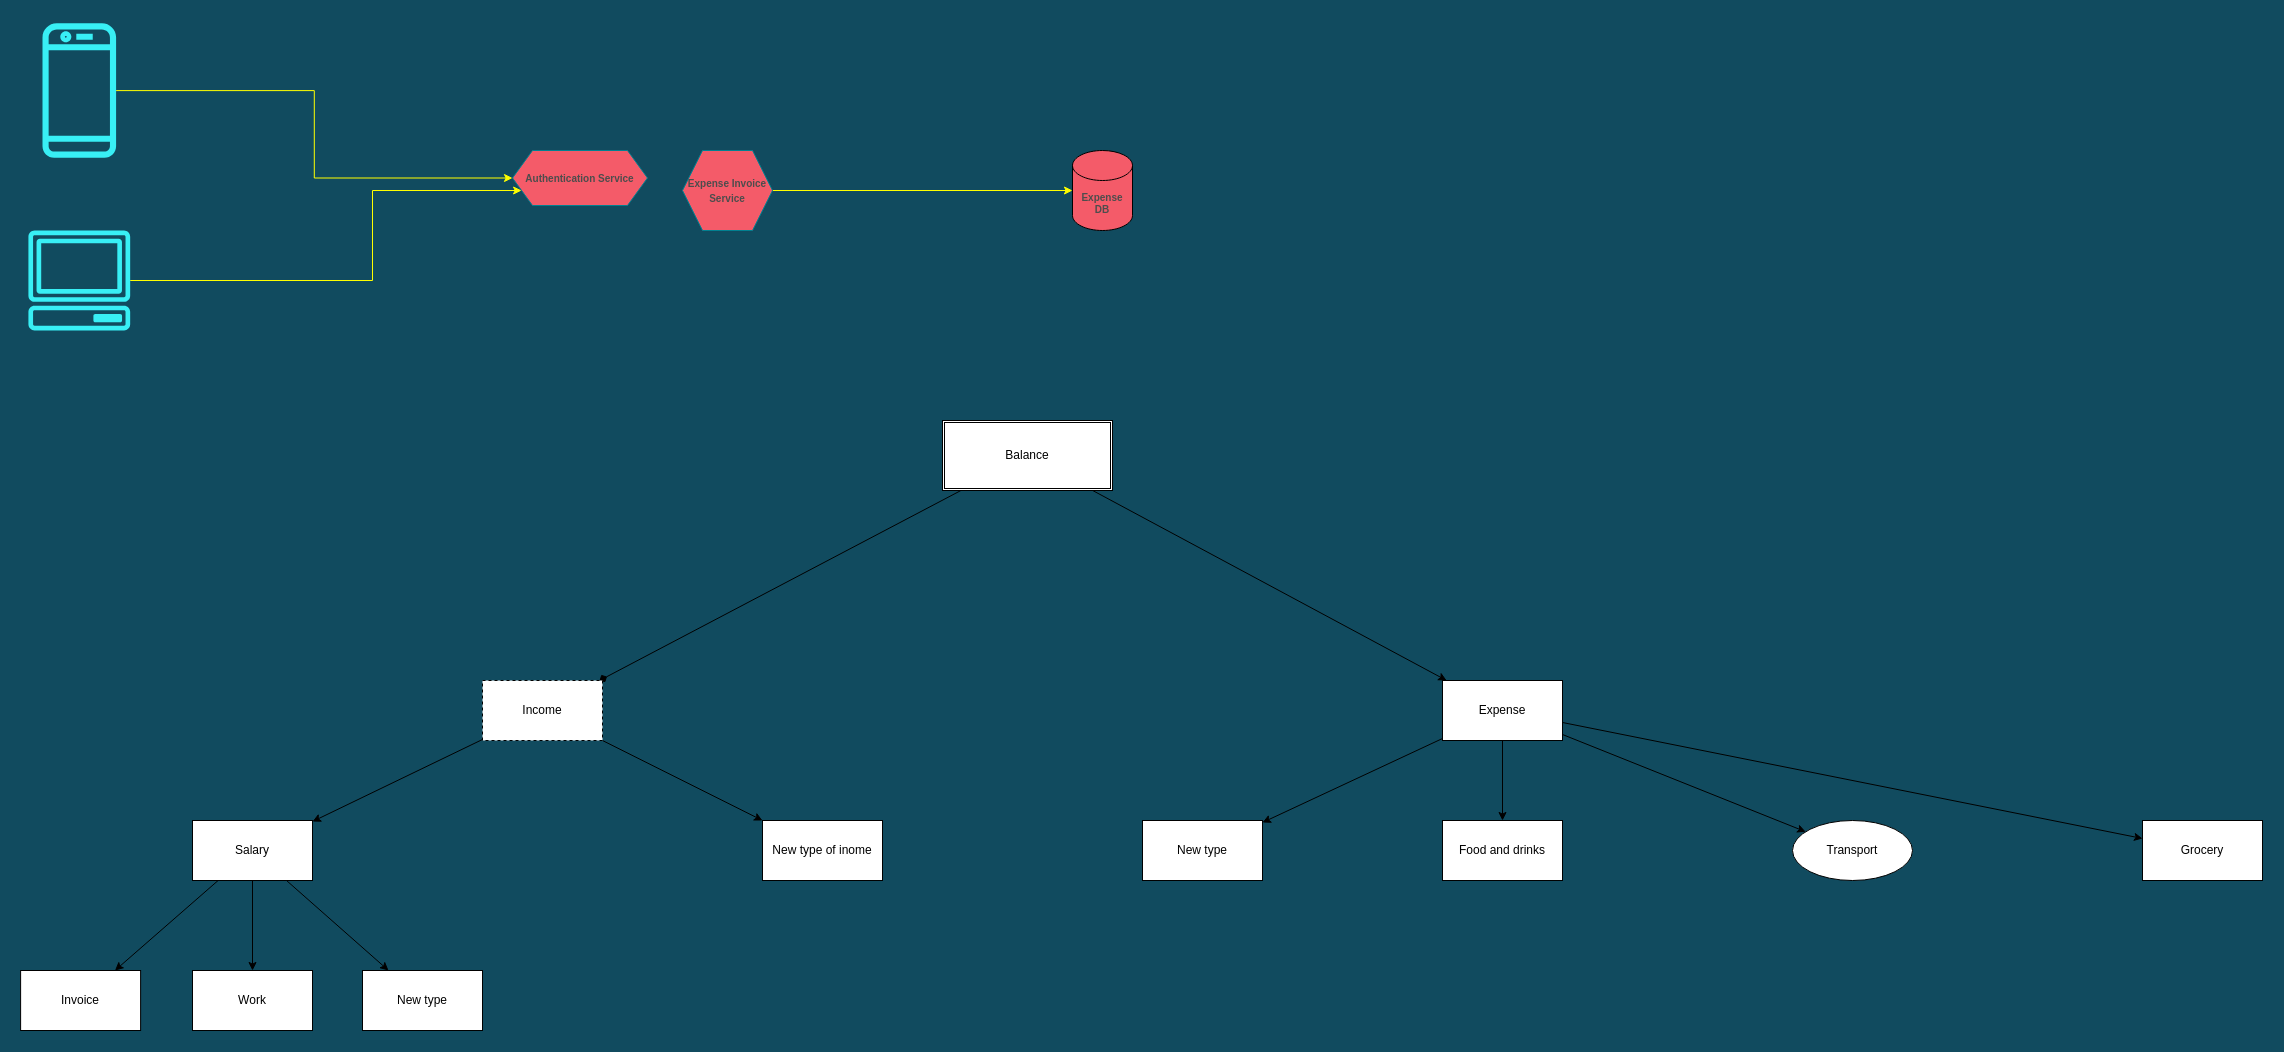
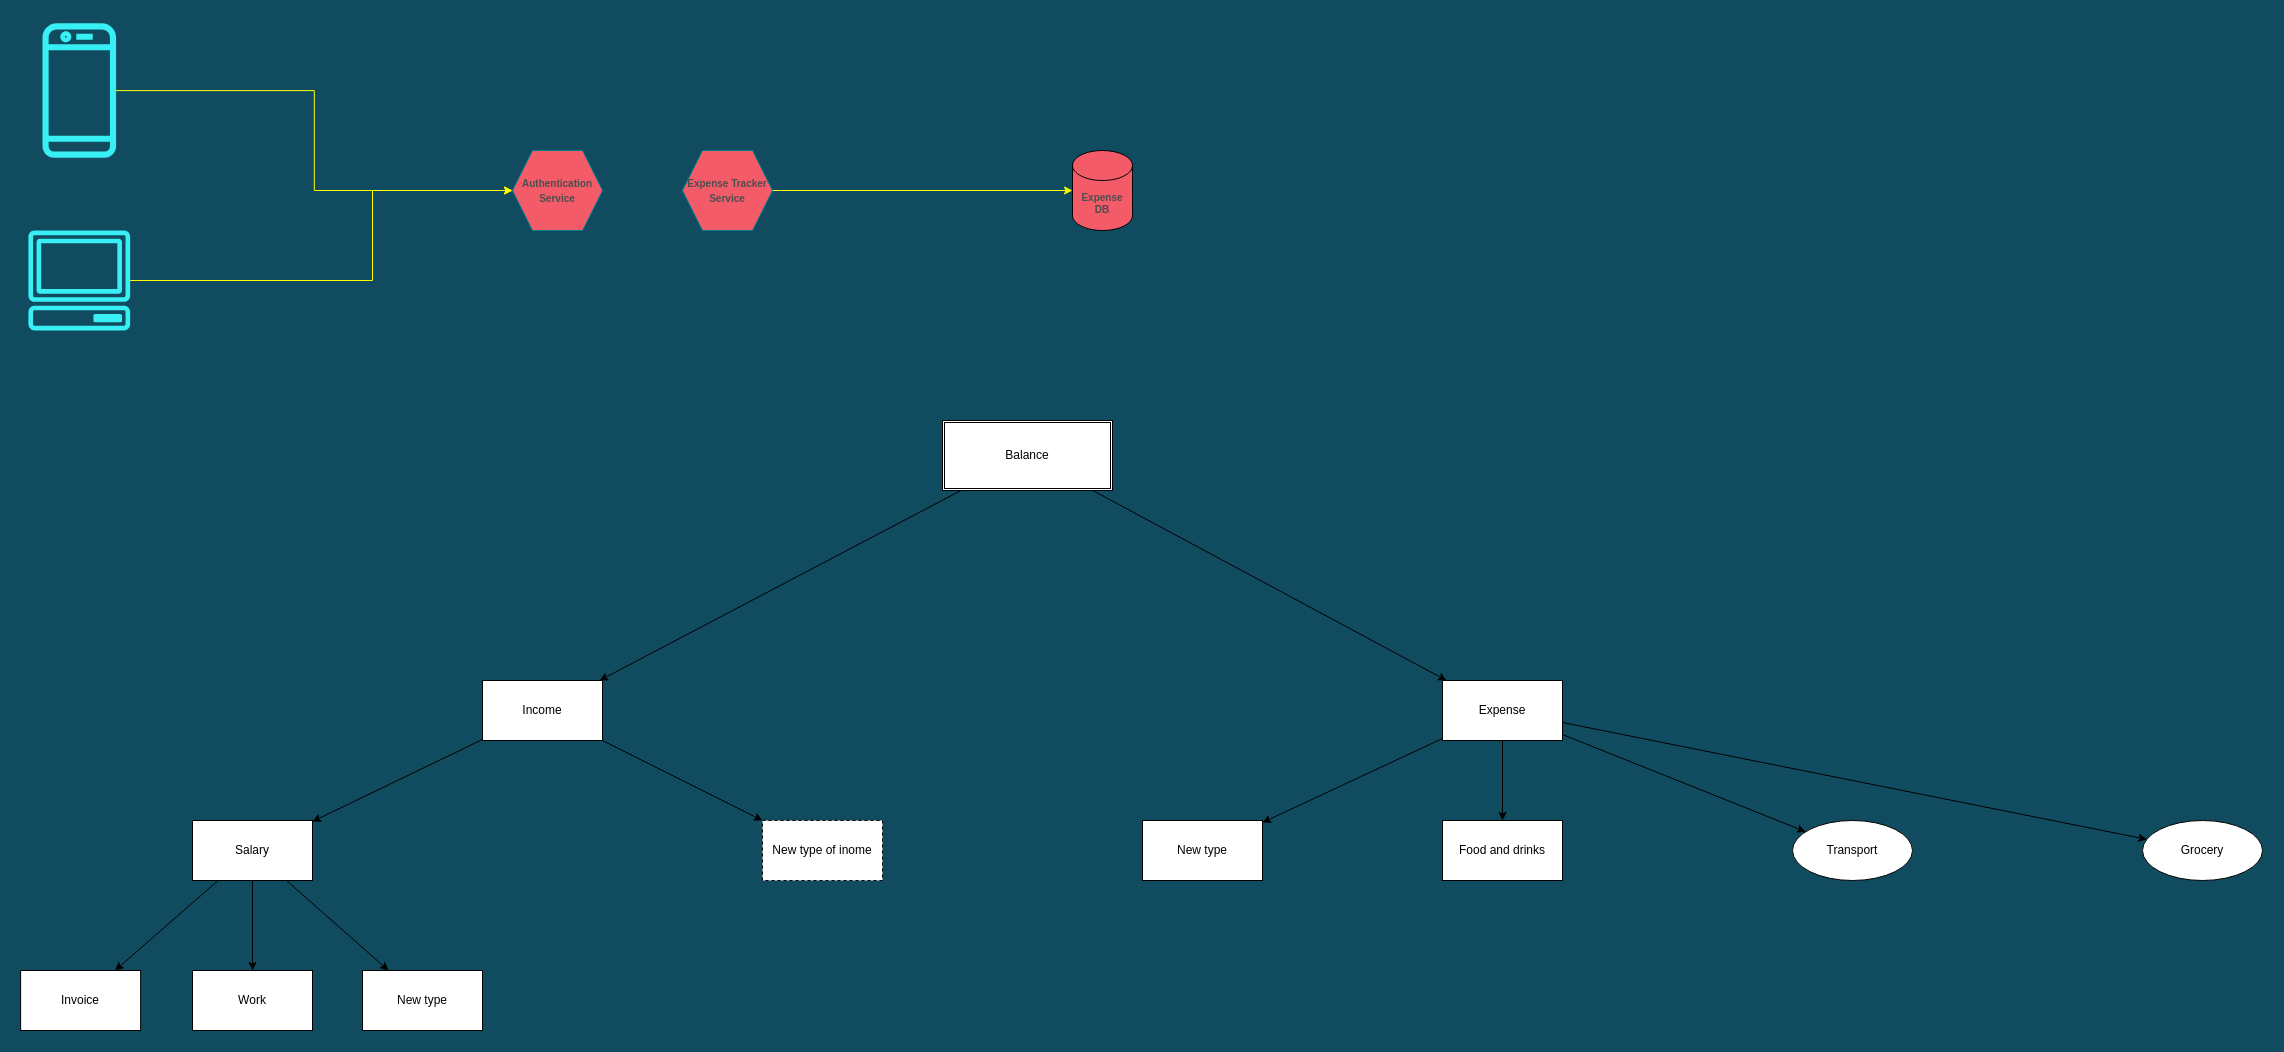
(580, 178) -> (558, 191)
(728, 191) -> (728, 191)
(607, 676) -> (607, 677)
(543, 711) -> (543, 711)
(823, 851) -> (823, 851)
(2203, 851) -> (2203, 851)
